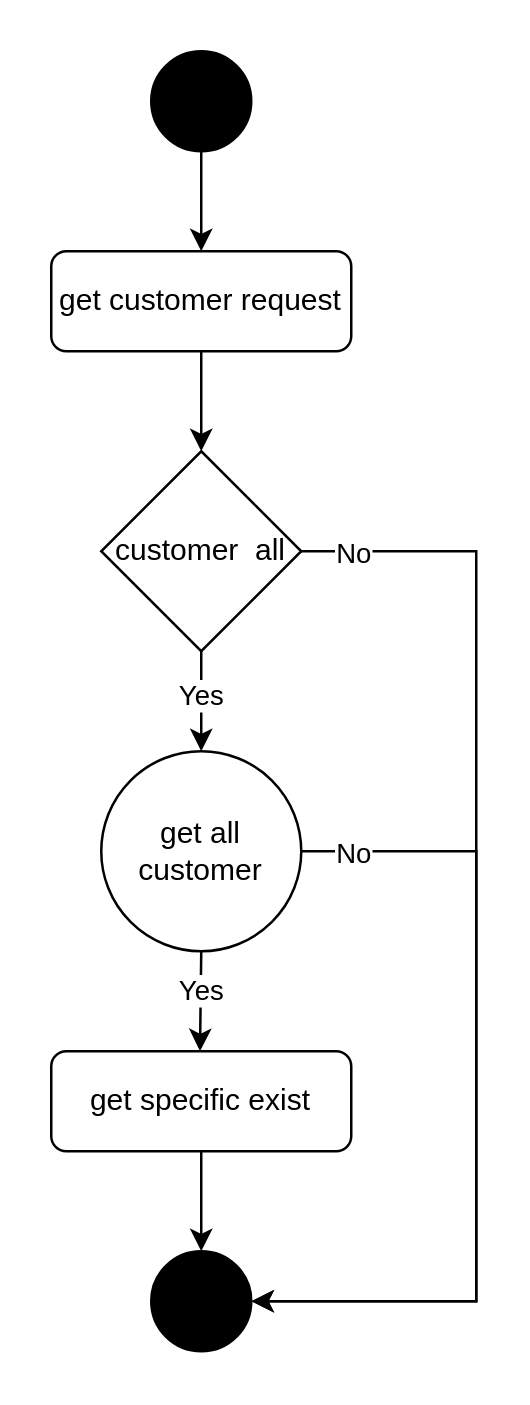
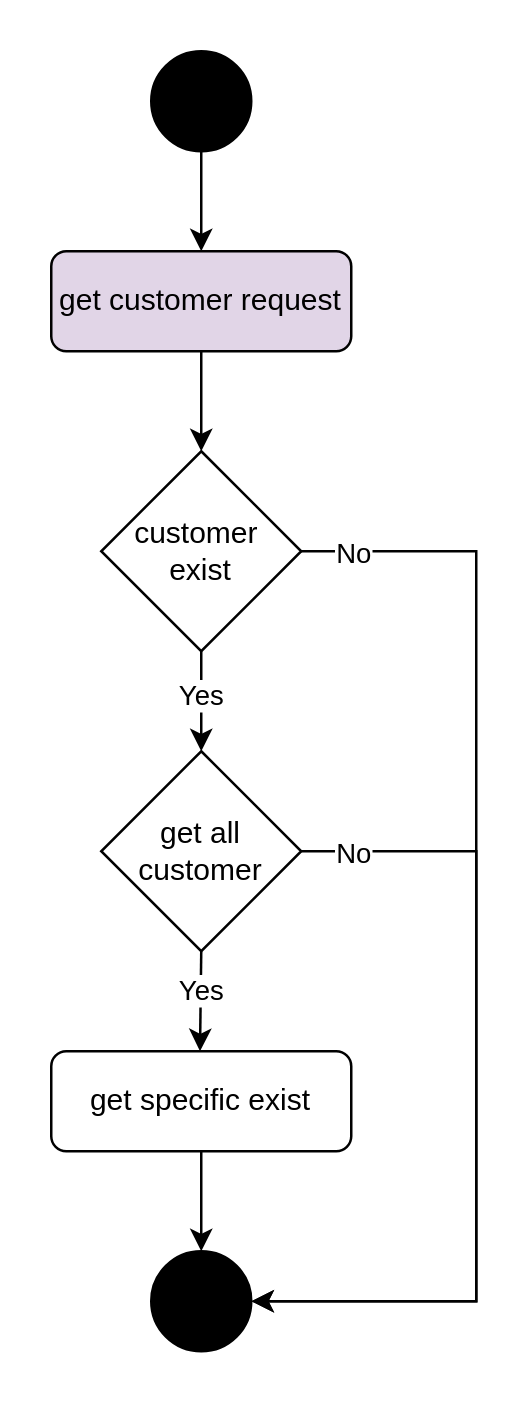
(201, 301) -> (201, 301)
(201, 551) -> (201, 551)
(201, 851) -> (201, 851)
